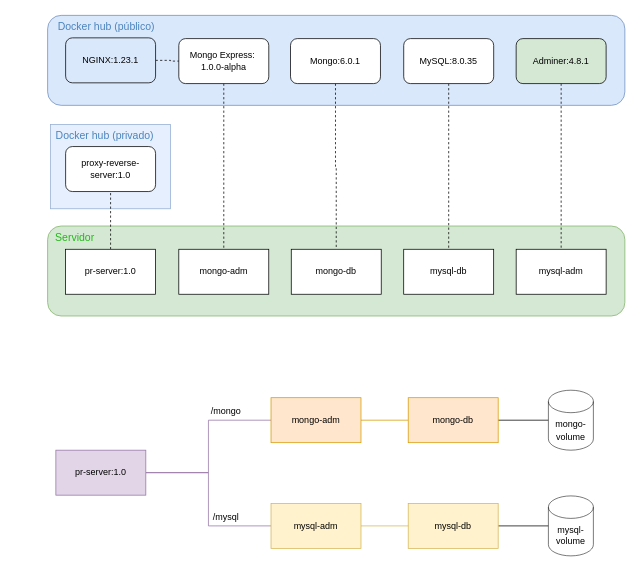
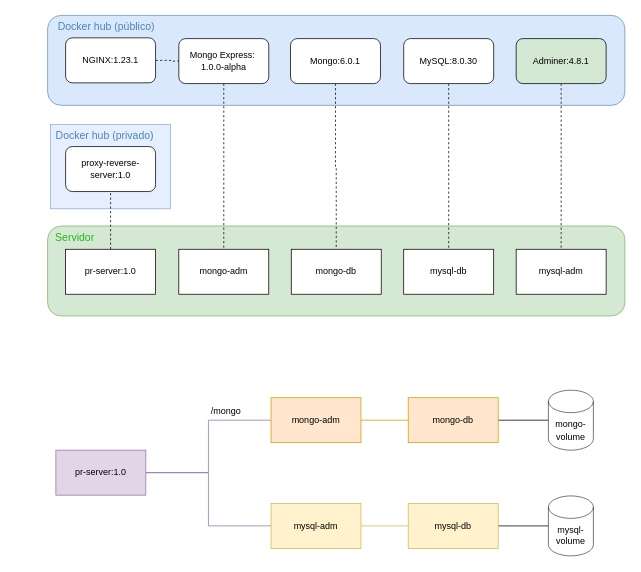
(111, 60) -> (111, 60)
(449, 61) -> (449, 61)
(226, 518) -> none
